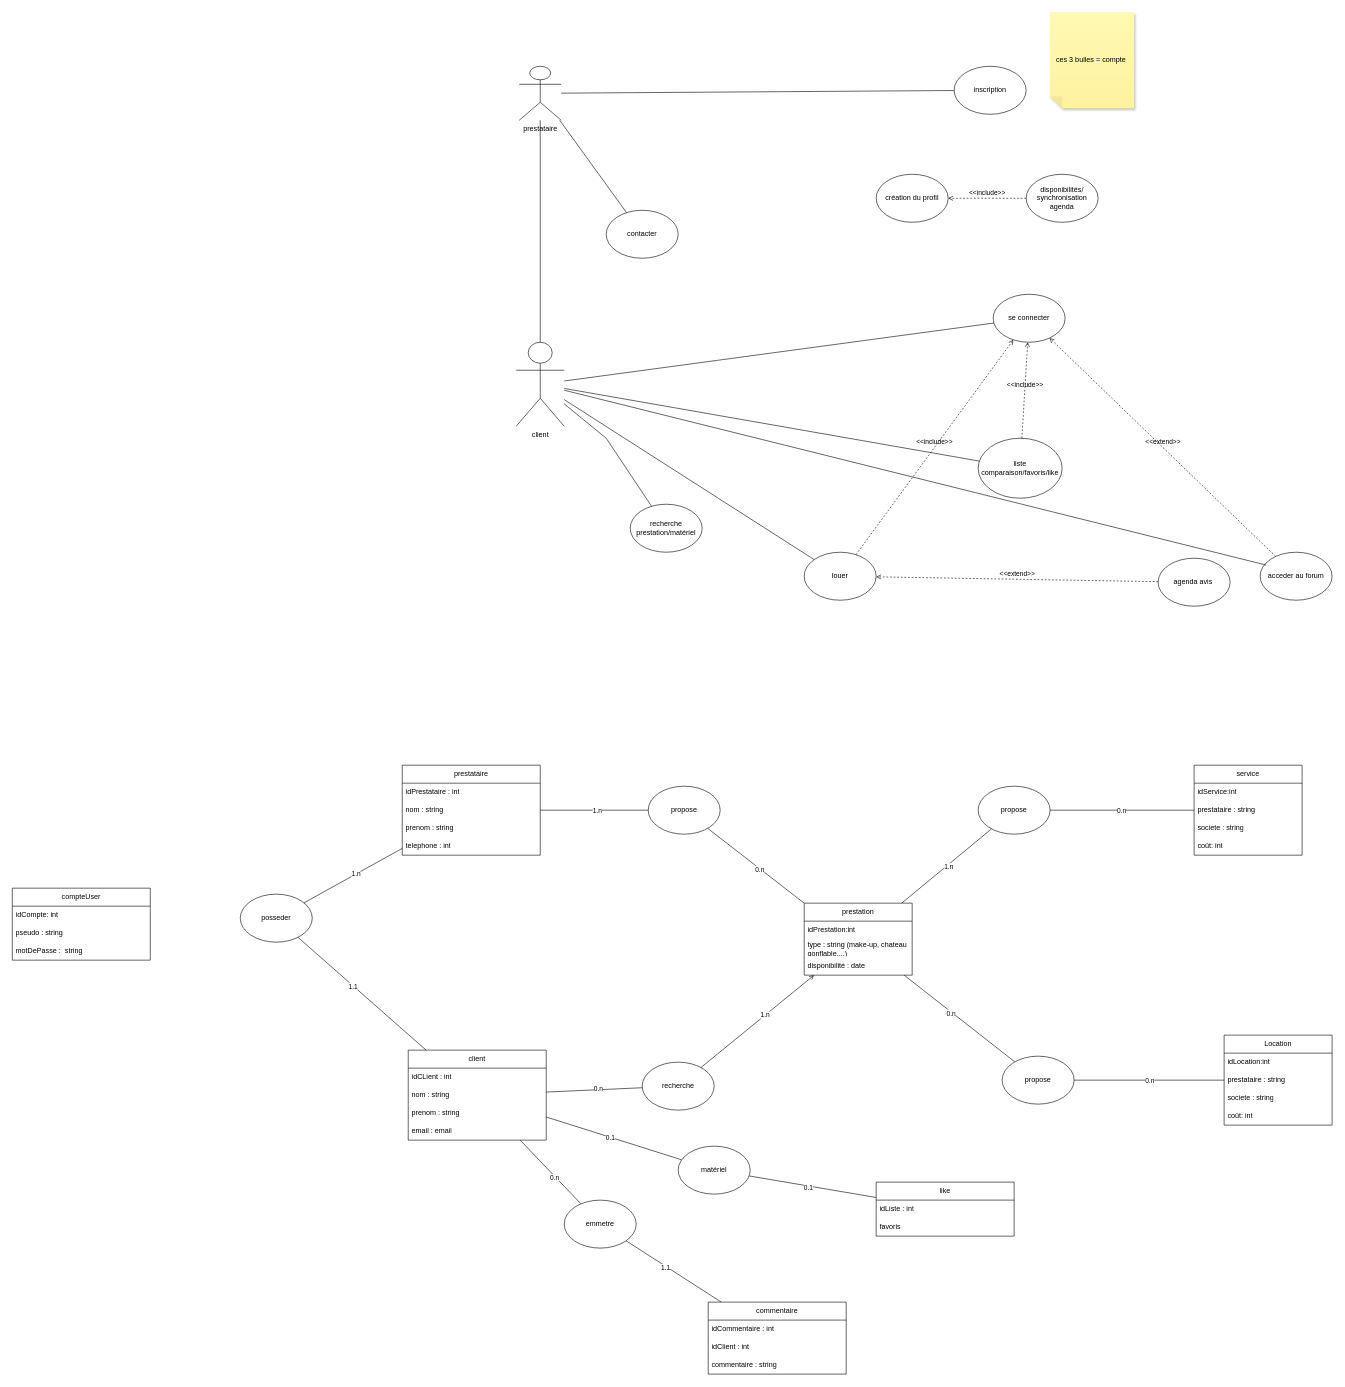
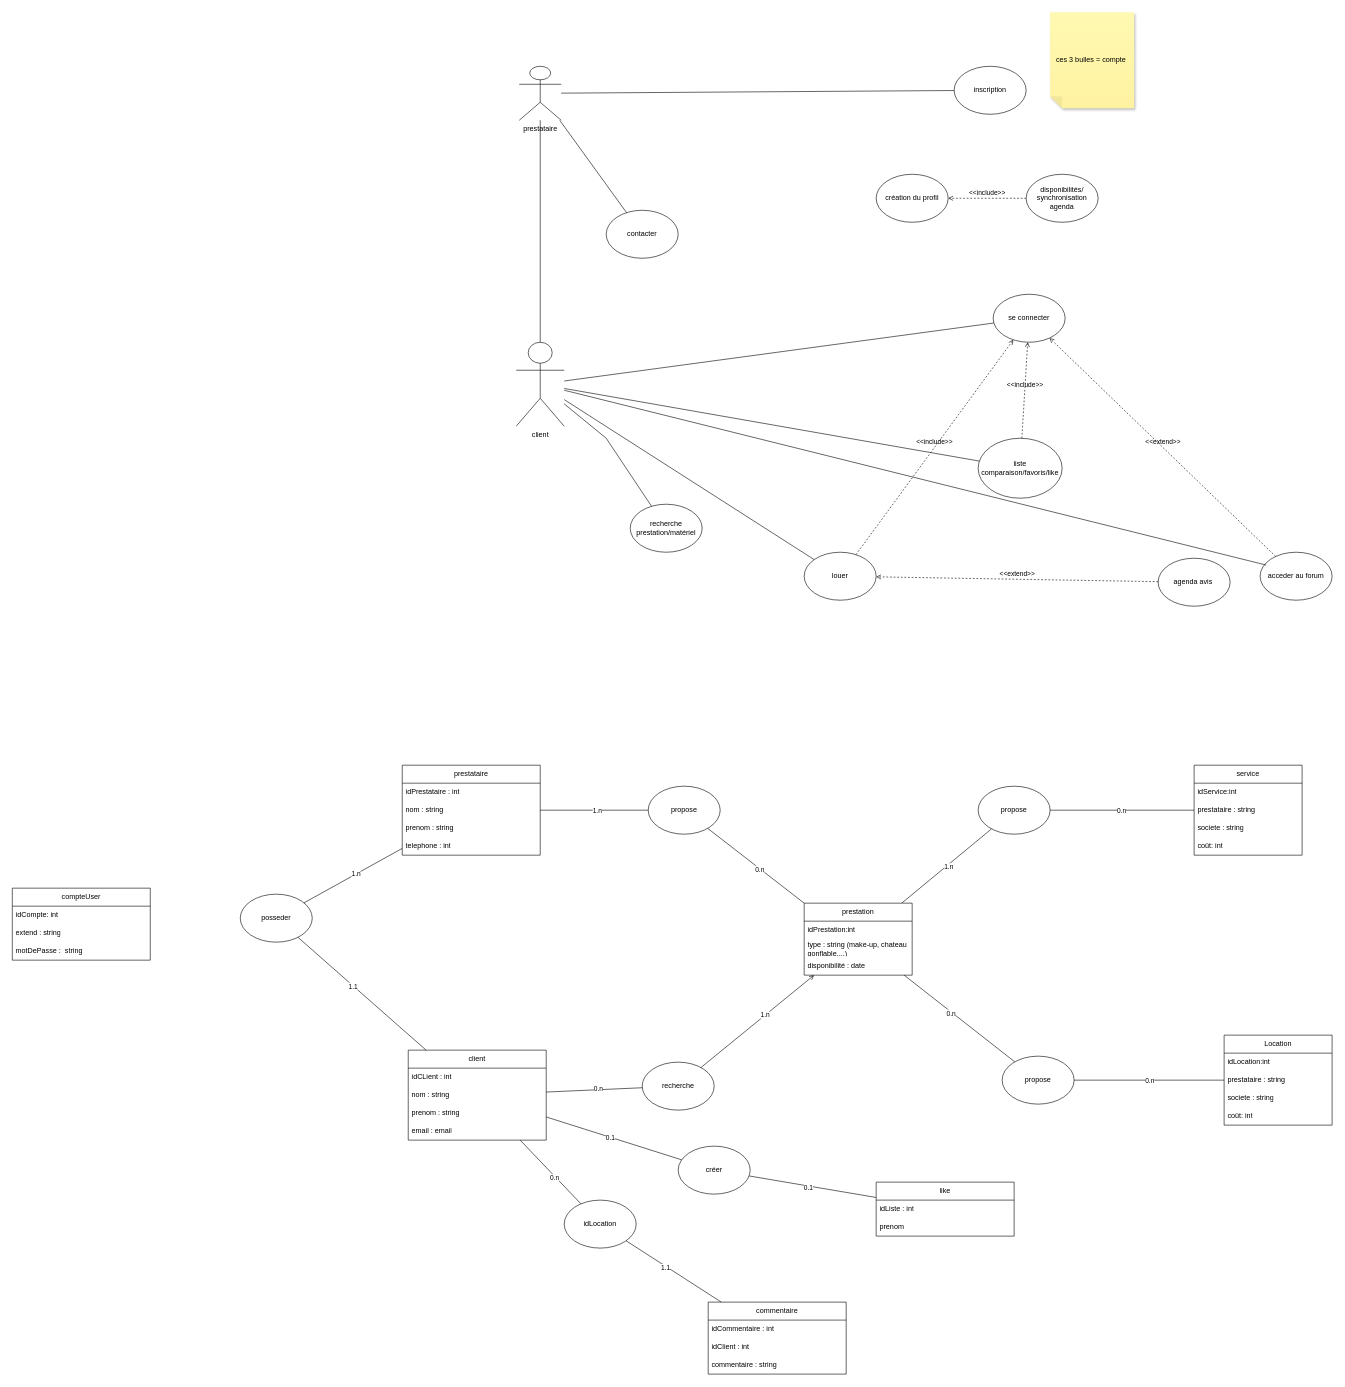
(42, 933) -> (42, 933)
(714, 1170) -> (714, 1170)
(600, 1224) -> (600, 1224)
(893, 1227) -> (892, 1227)
